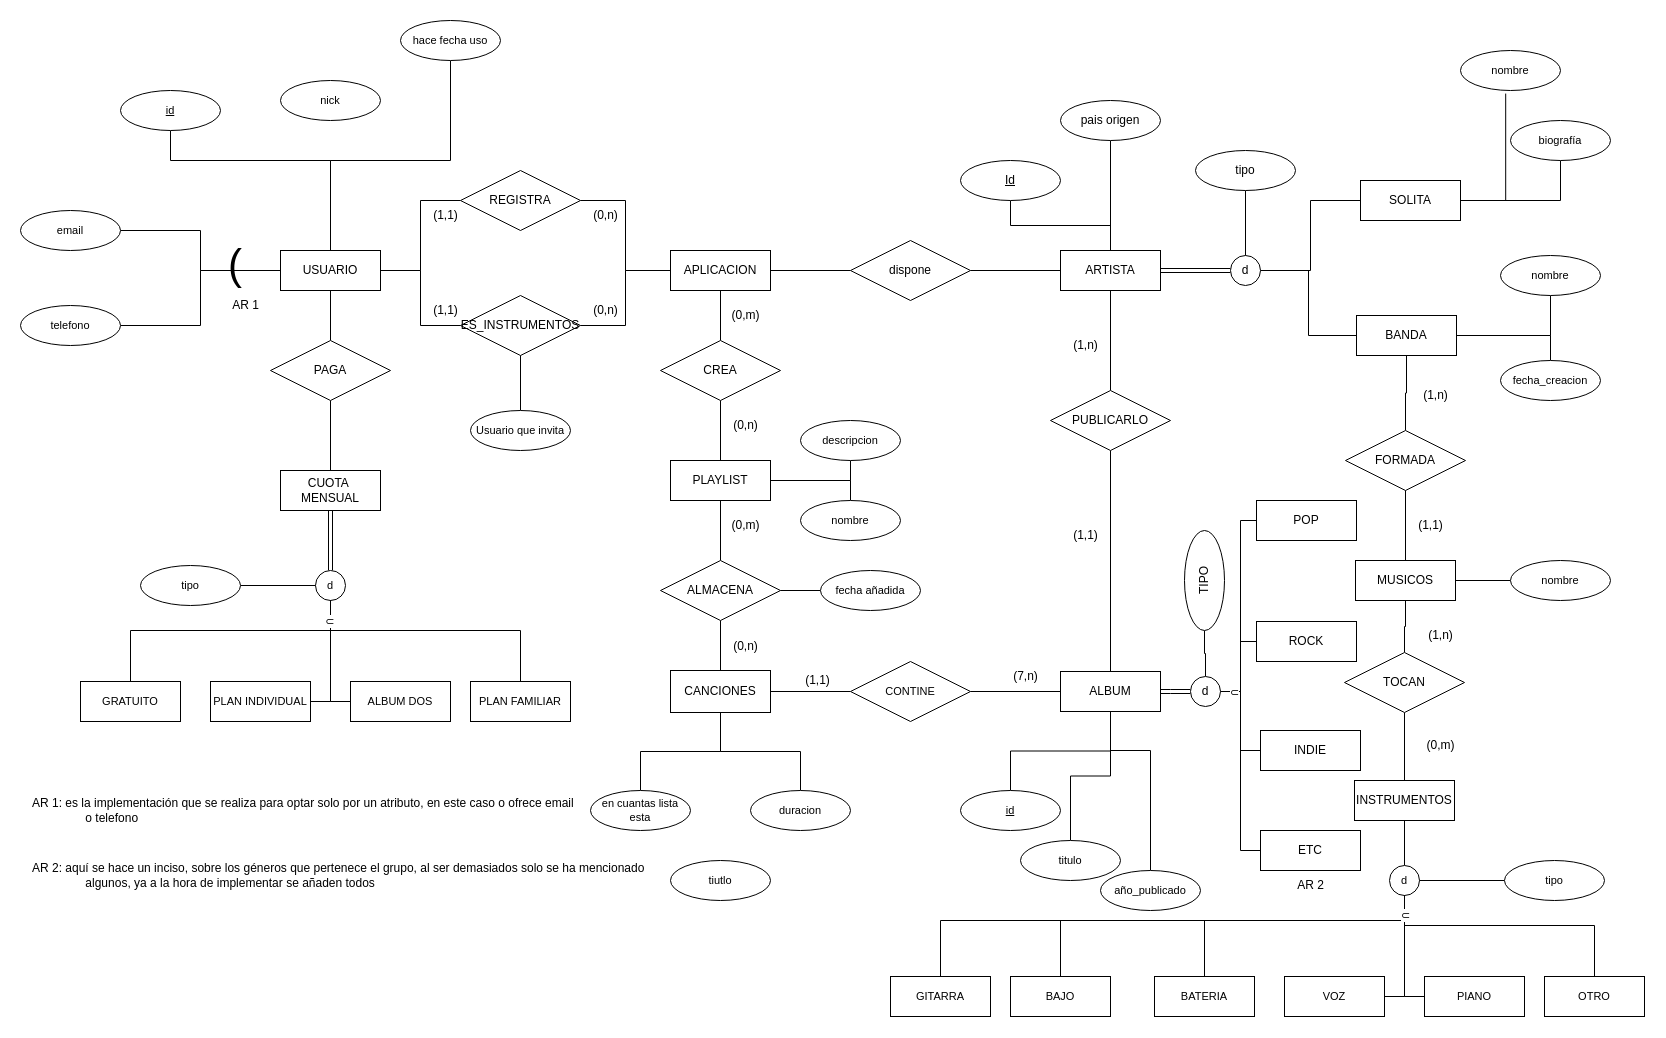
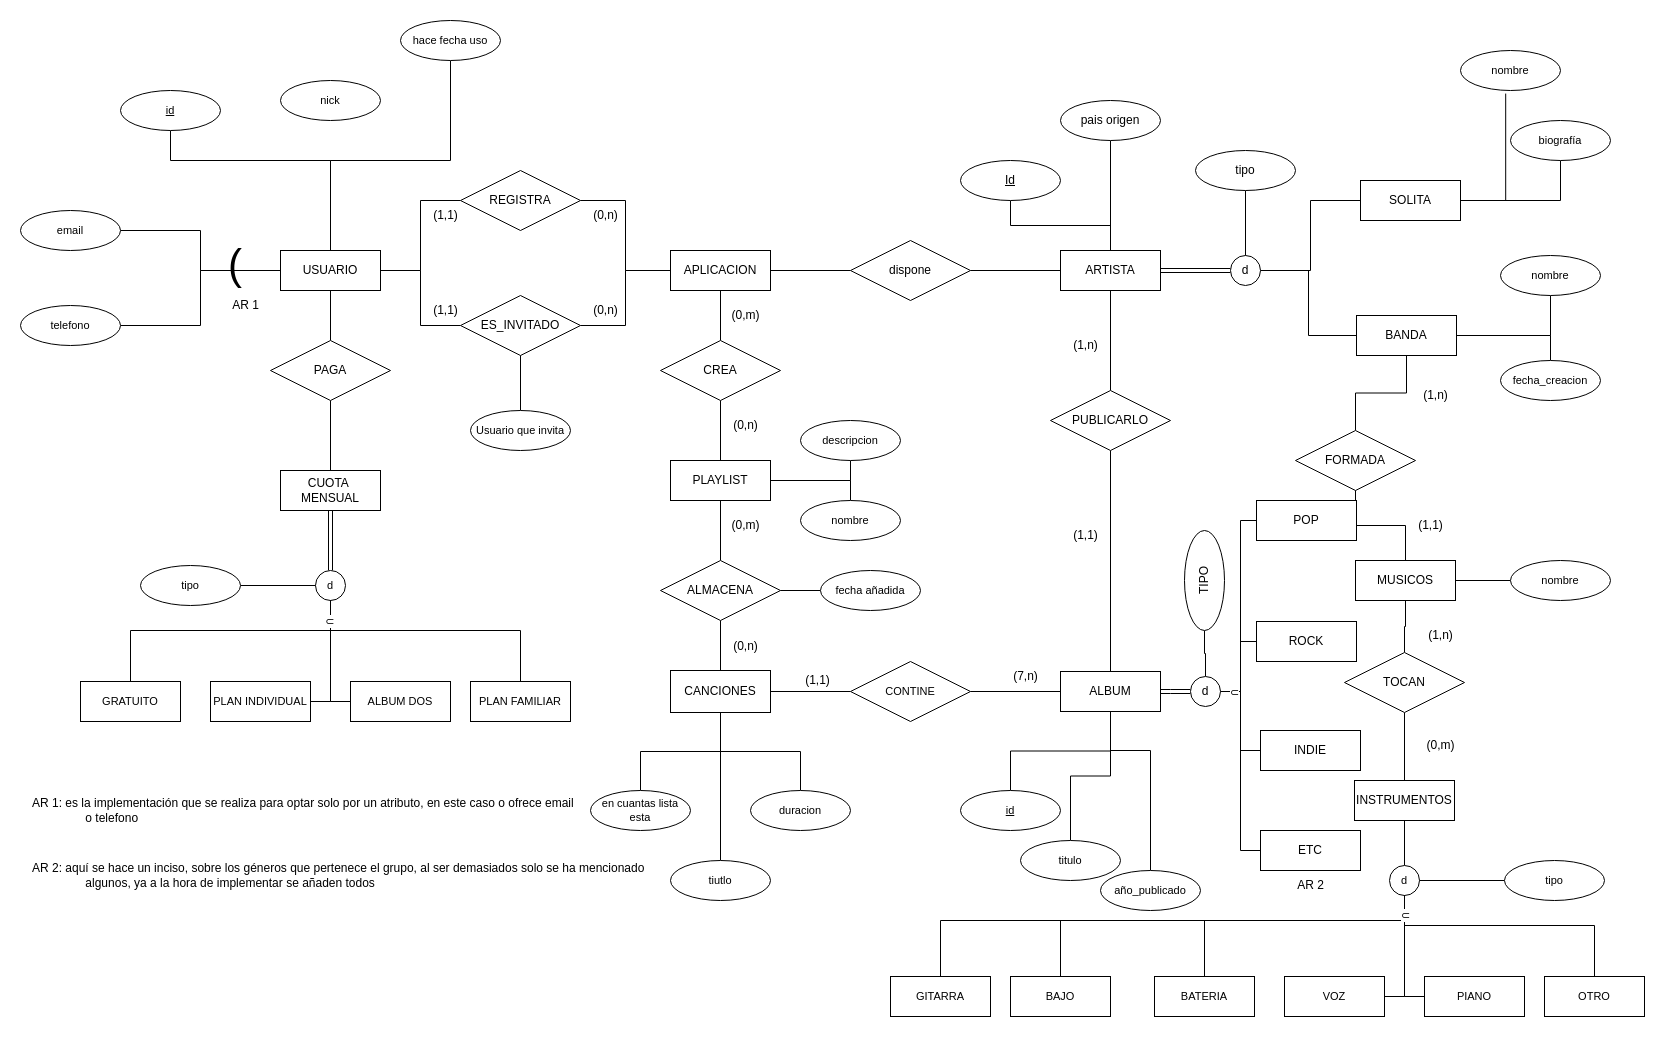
(521, 326) -> (521, 326)
(1406, 461) -> (1356, 461)
none -> (721, 808)
